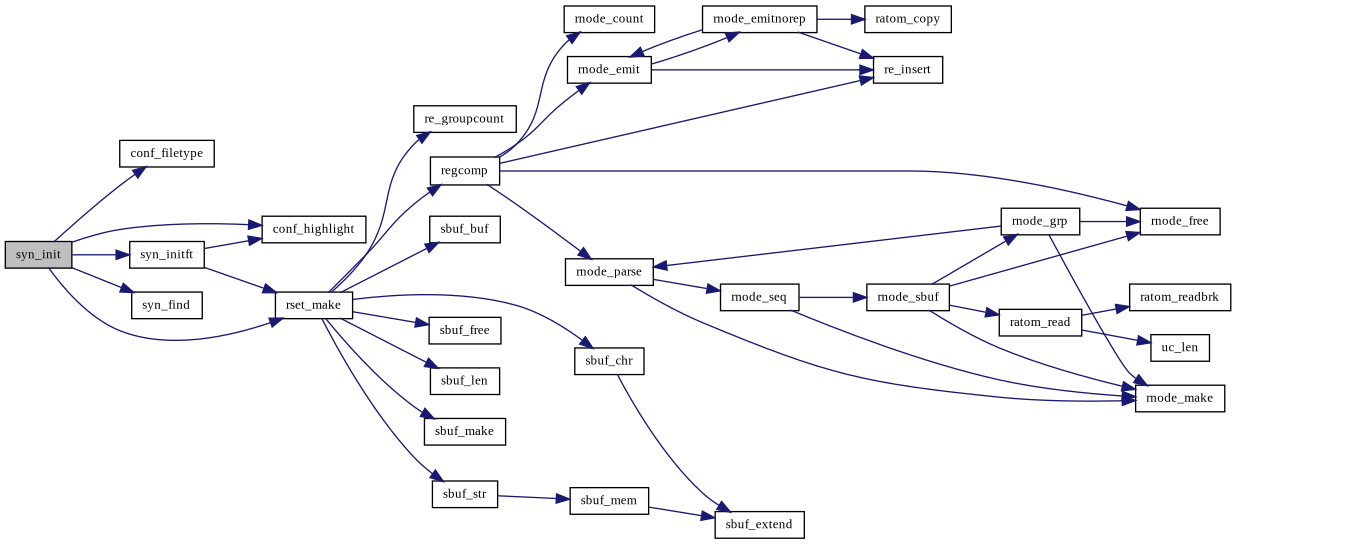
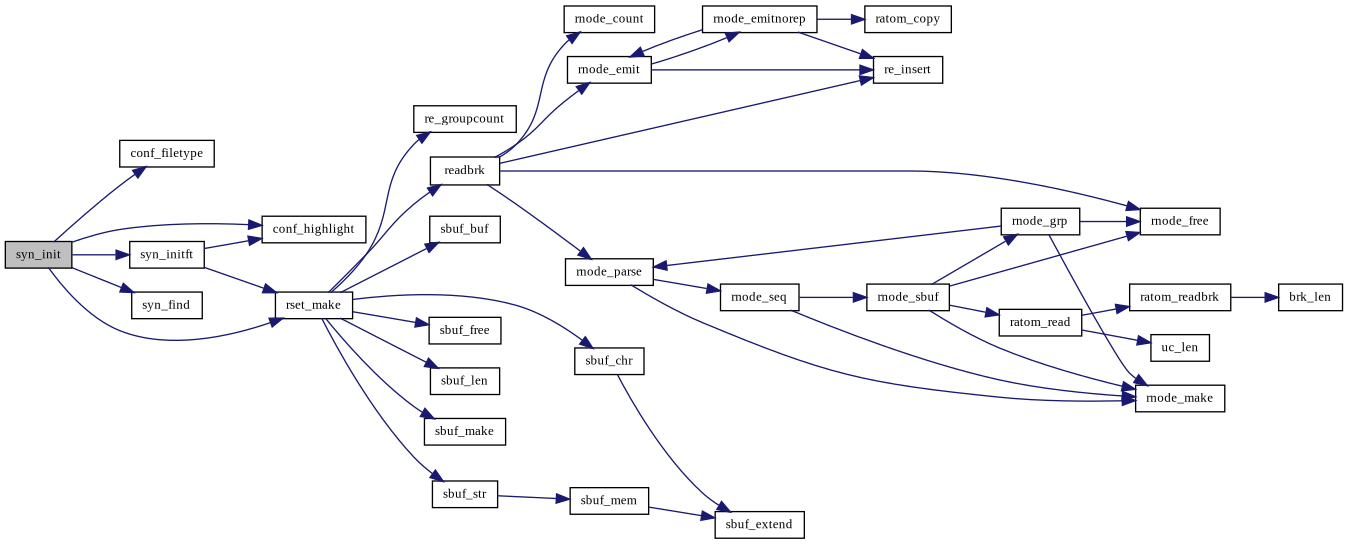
(465, 171) -> (465, 171)
none -> (1311, 297)
